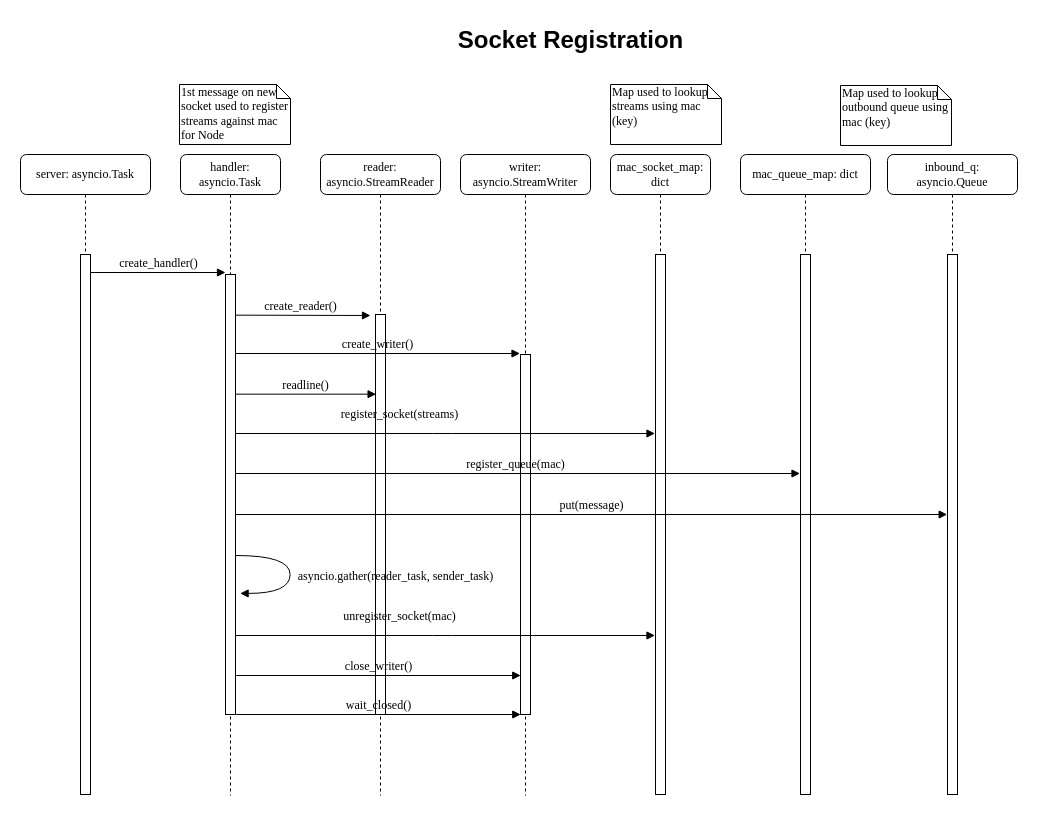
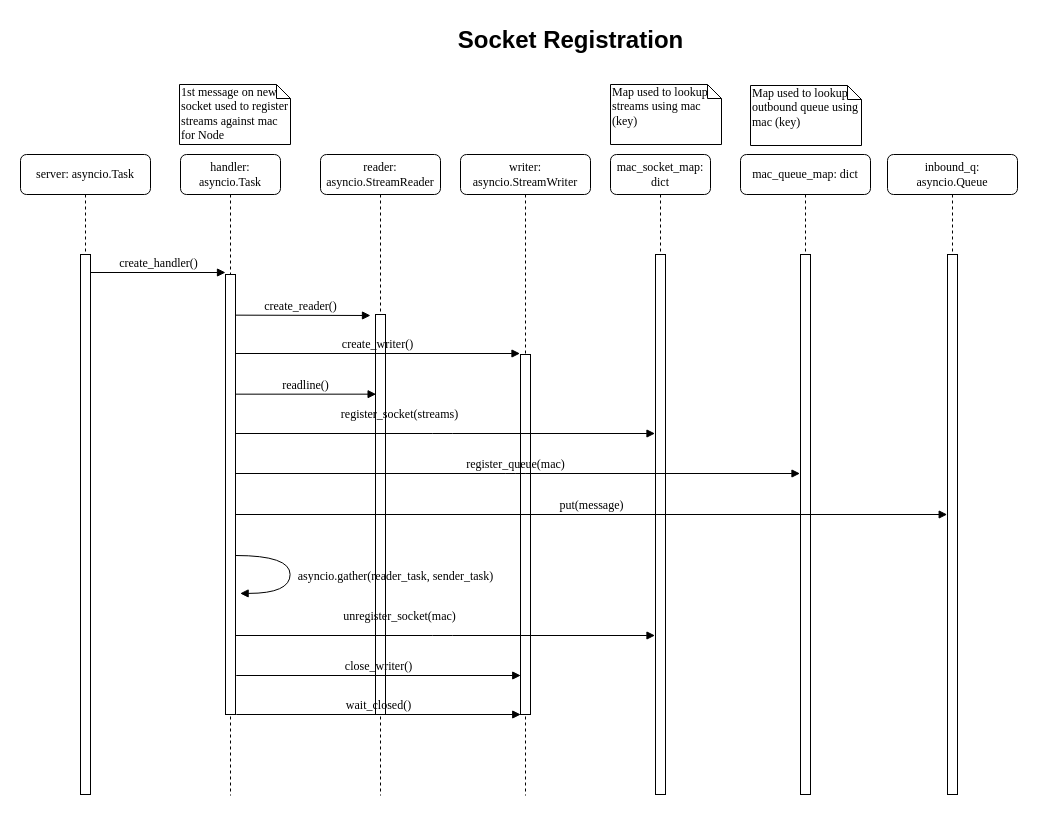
(896, 116) -> (806, 116)
